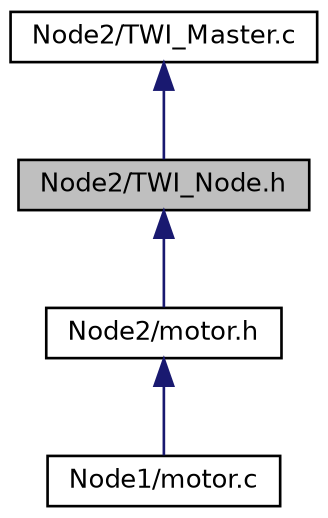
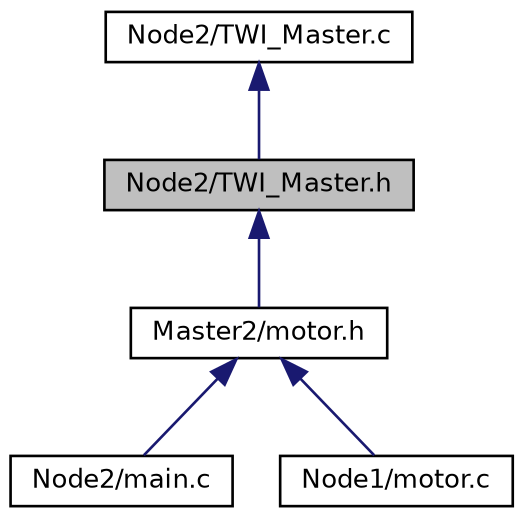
(164, 185) -> (259, 185)
(164, 333) -> (259, 333)
none -> (122, 481)
